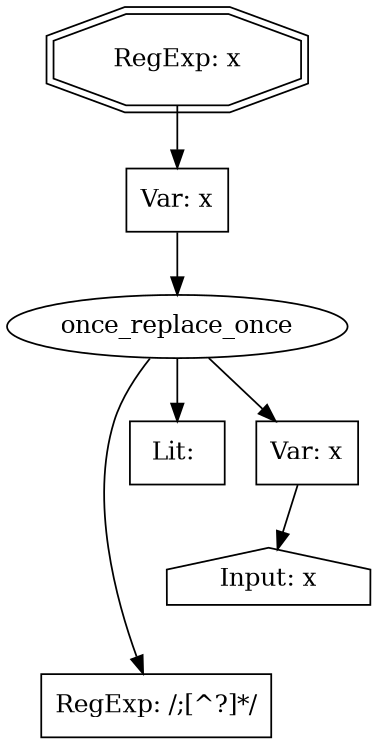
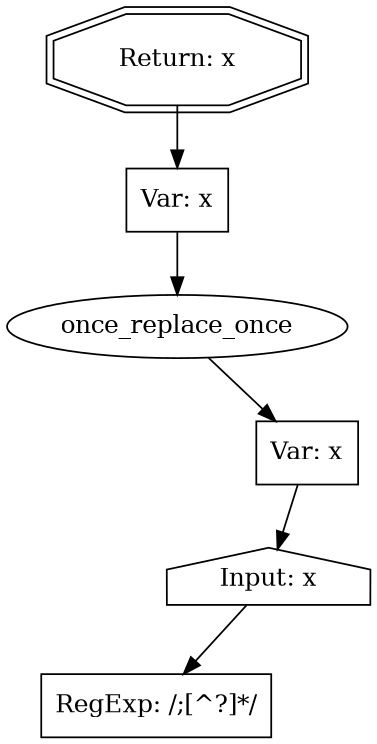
(177, 60) -> (177, 60)
(177, 453) -> none
(105, 504) -> (221, 633)
